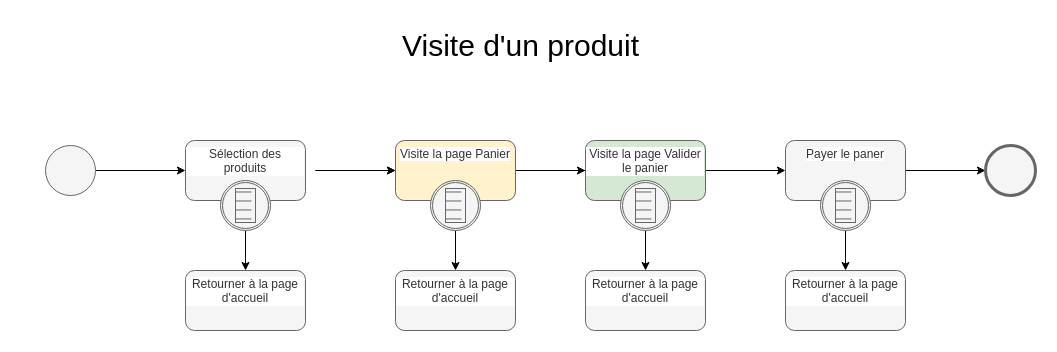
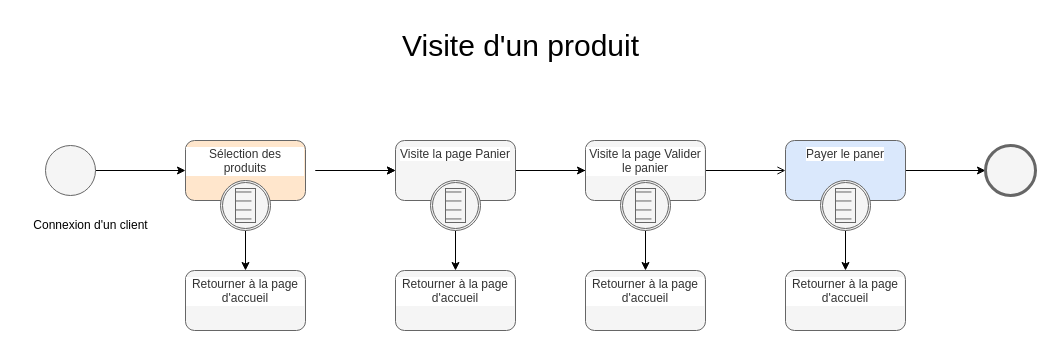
(246, 171) -> (246, 171)
(456, 171) -> (456, 171)
(646, 171) -> (646, 171)
(777, 171) -> (779, 171)
(846, 171) -> (846, 171)
none -> (91, 226)
